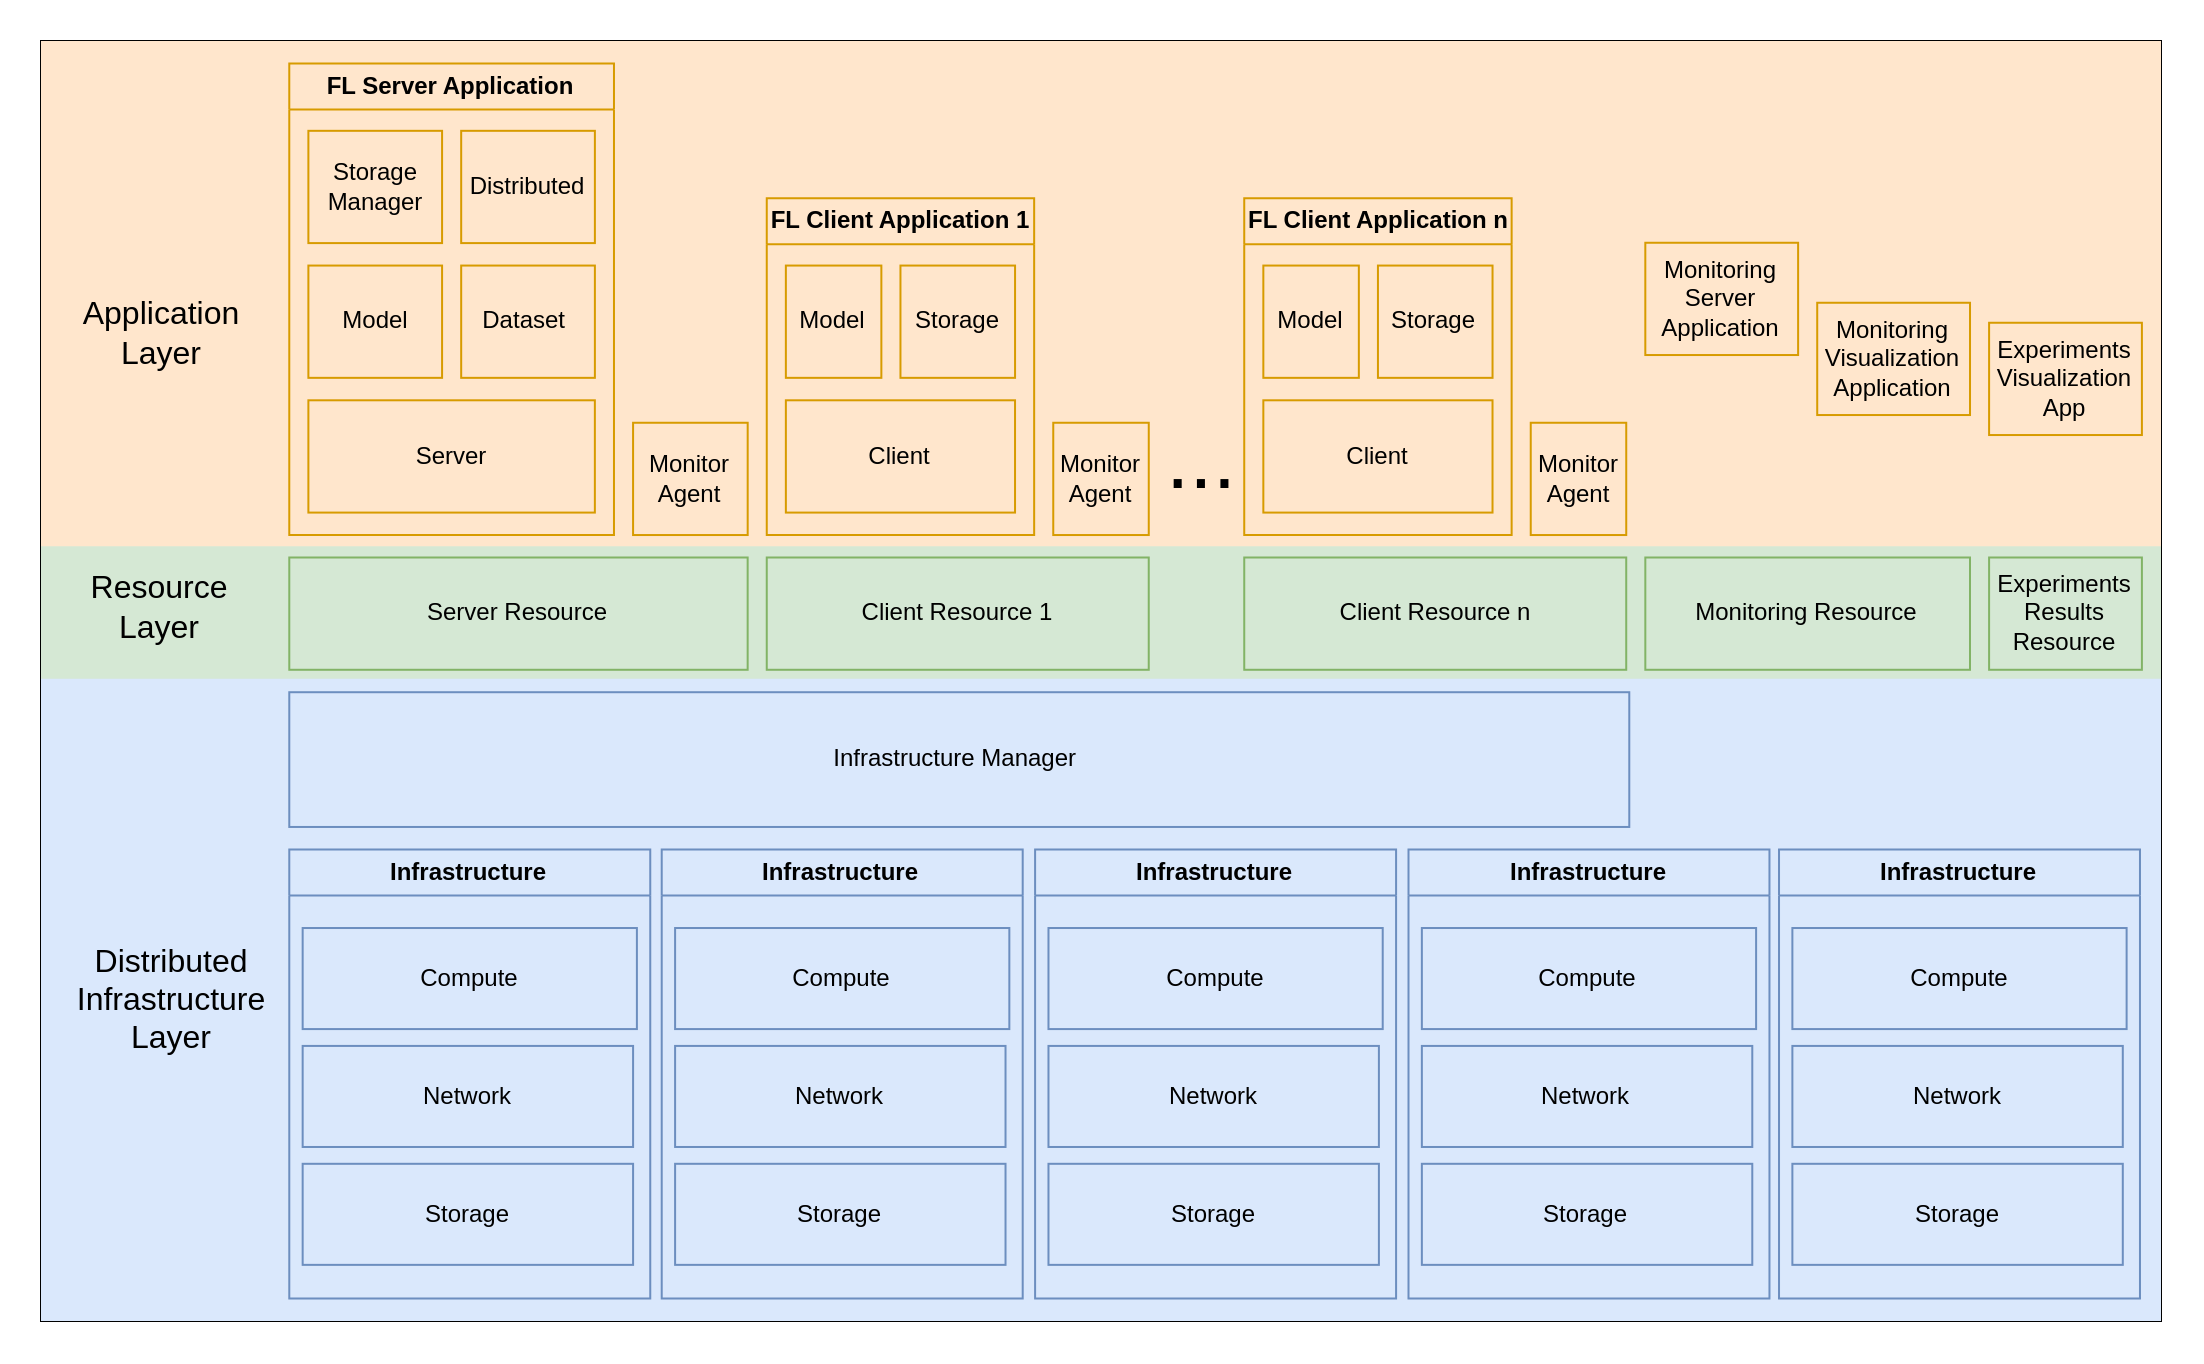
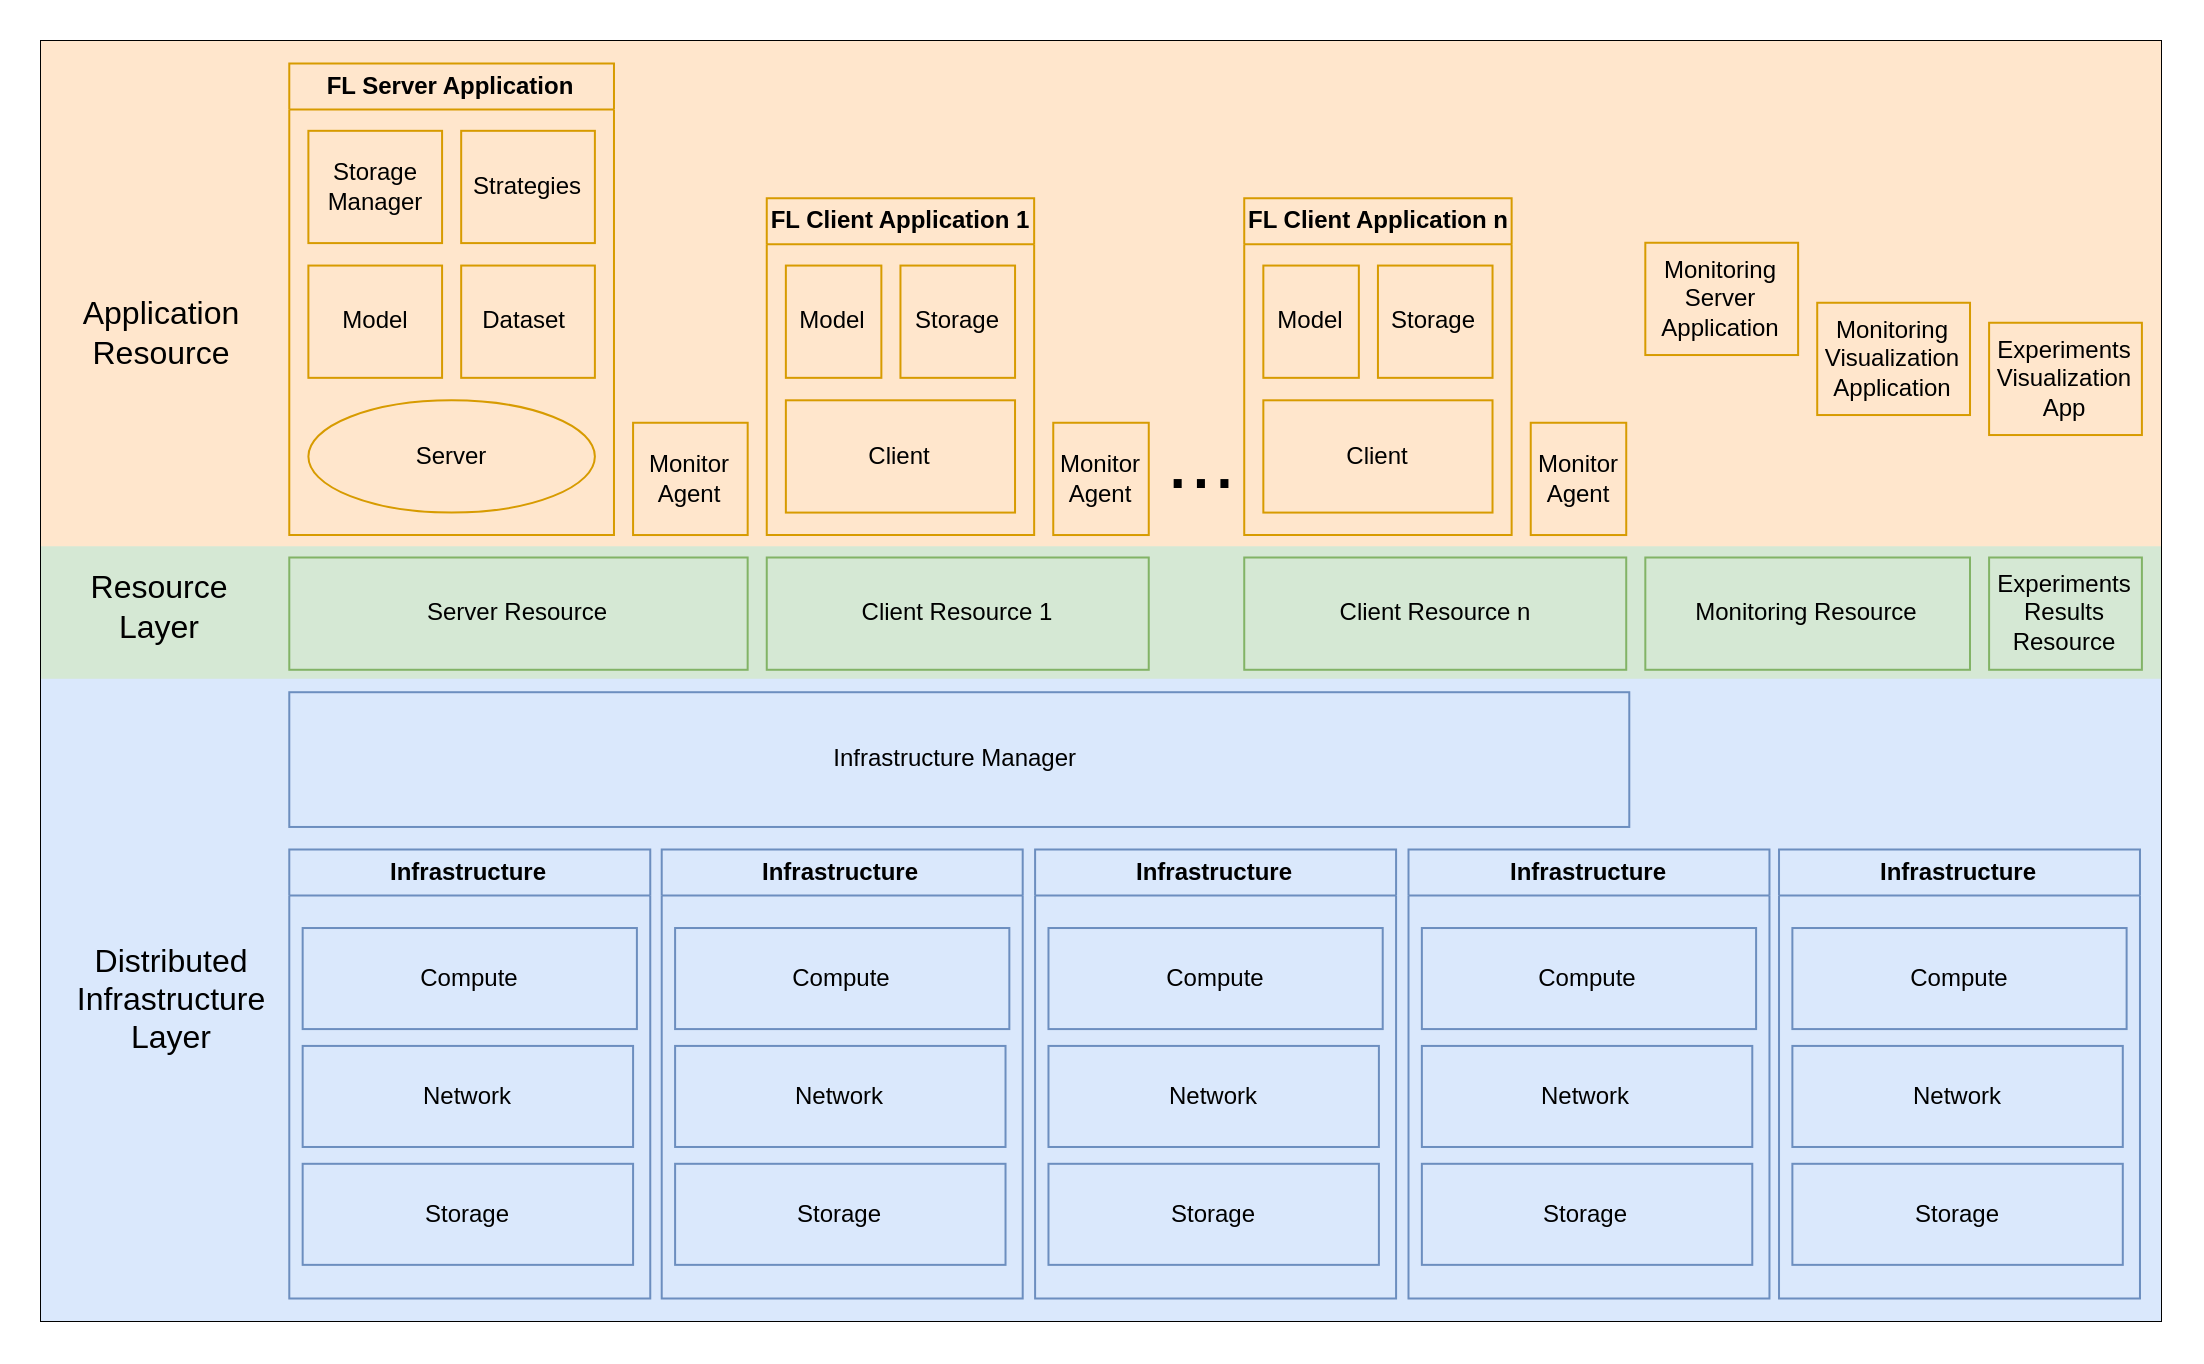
(528, 187) -> (528, 187)
(162, 333) -> (162, 333)
(452, 456) -> (452, 456)
